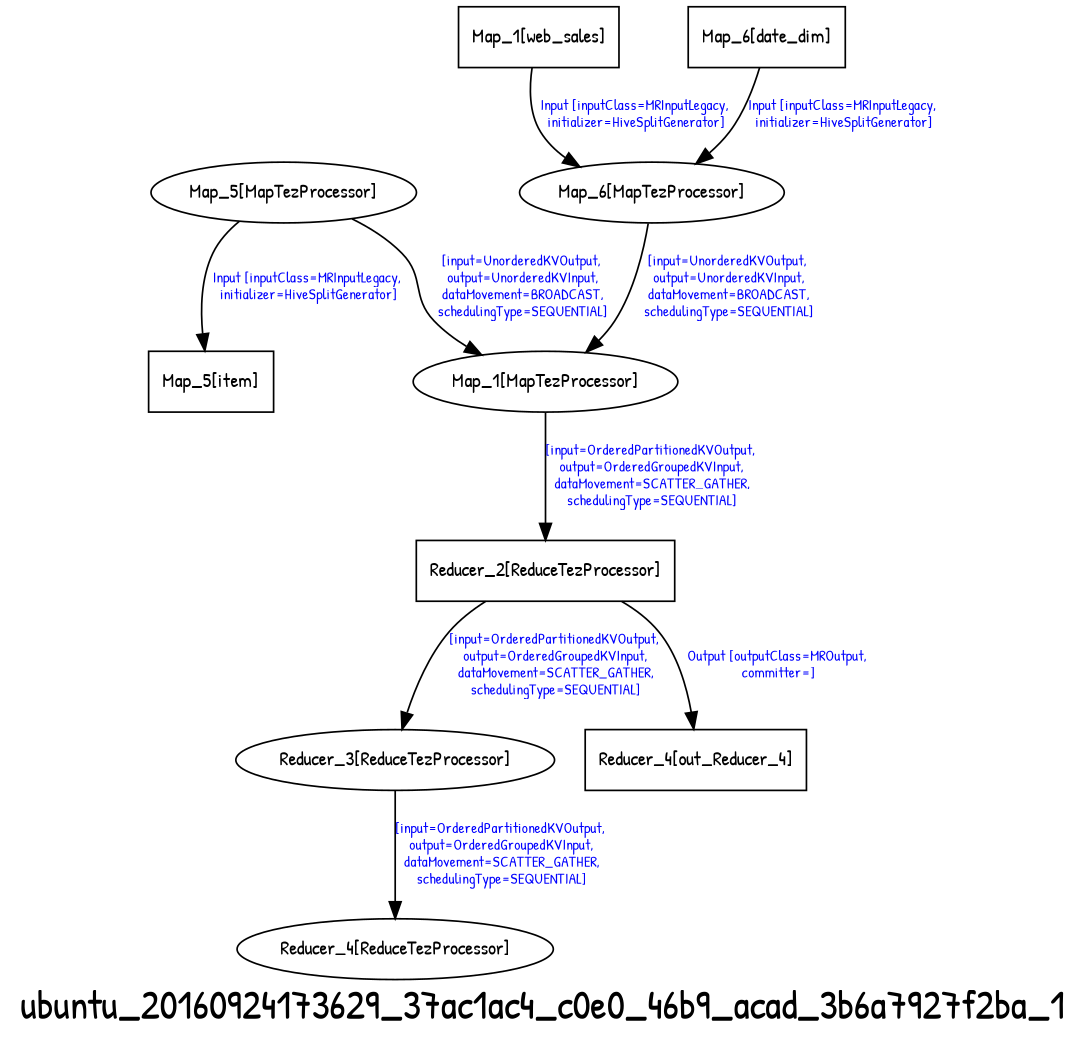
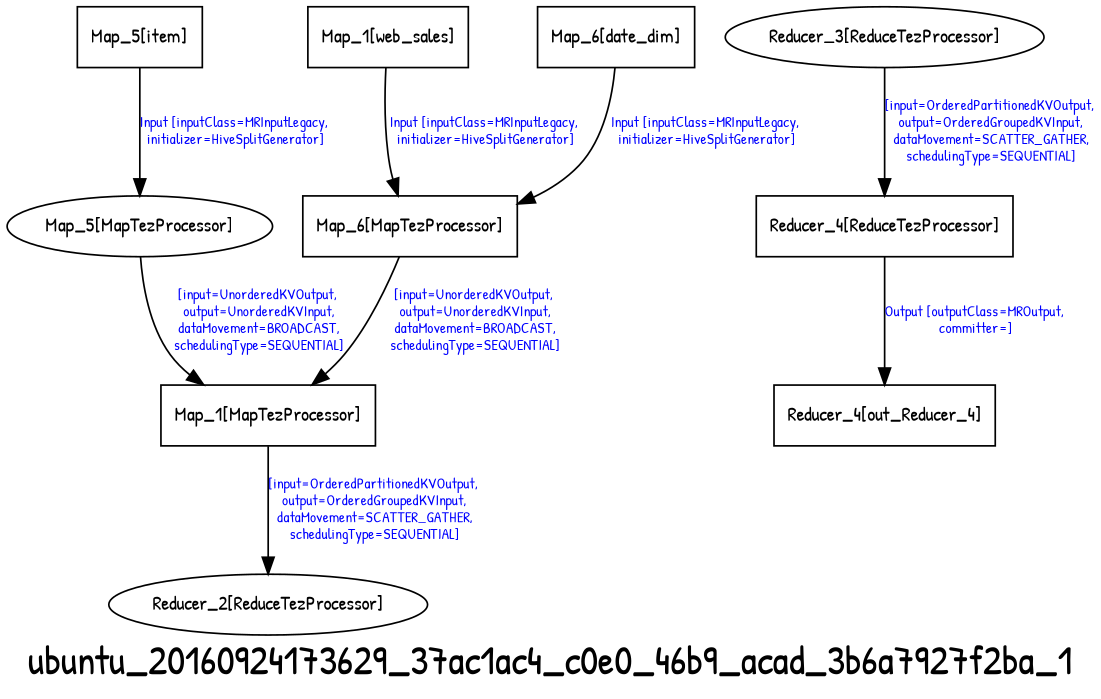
(652, 193) -> (410, 226)
(206, 272) -> (140, 123)
(546, 382) -> (268, 415)
(546, 571) -> (268, 605)
(670, 648) -> (885, 313)
(436, 649) -> none
(395, 949) -> (885, 226)
